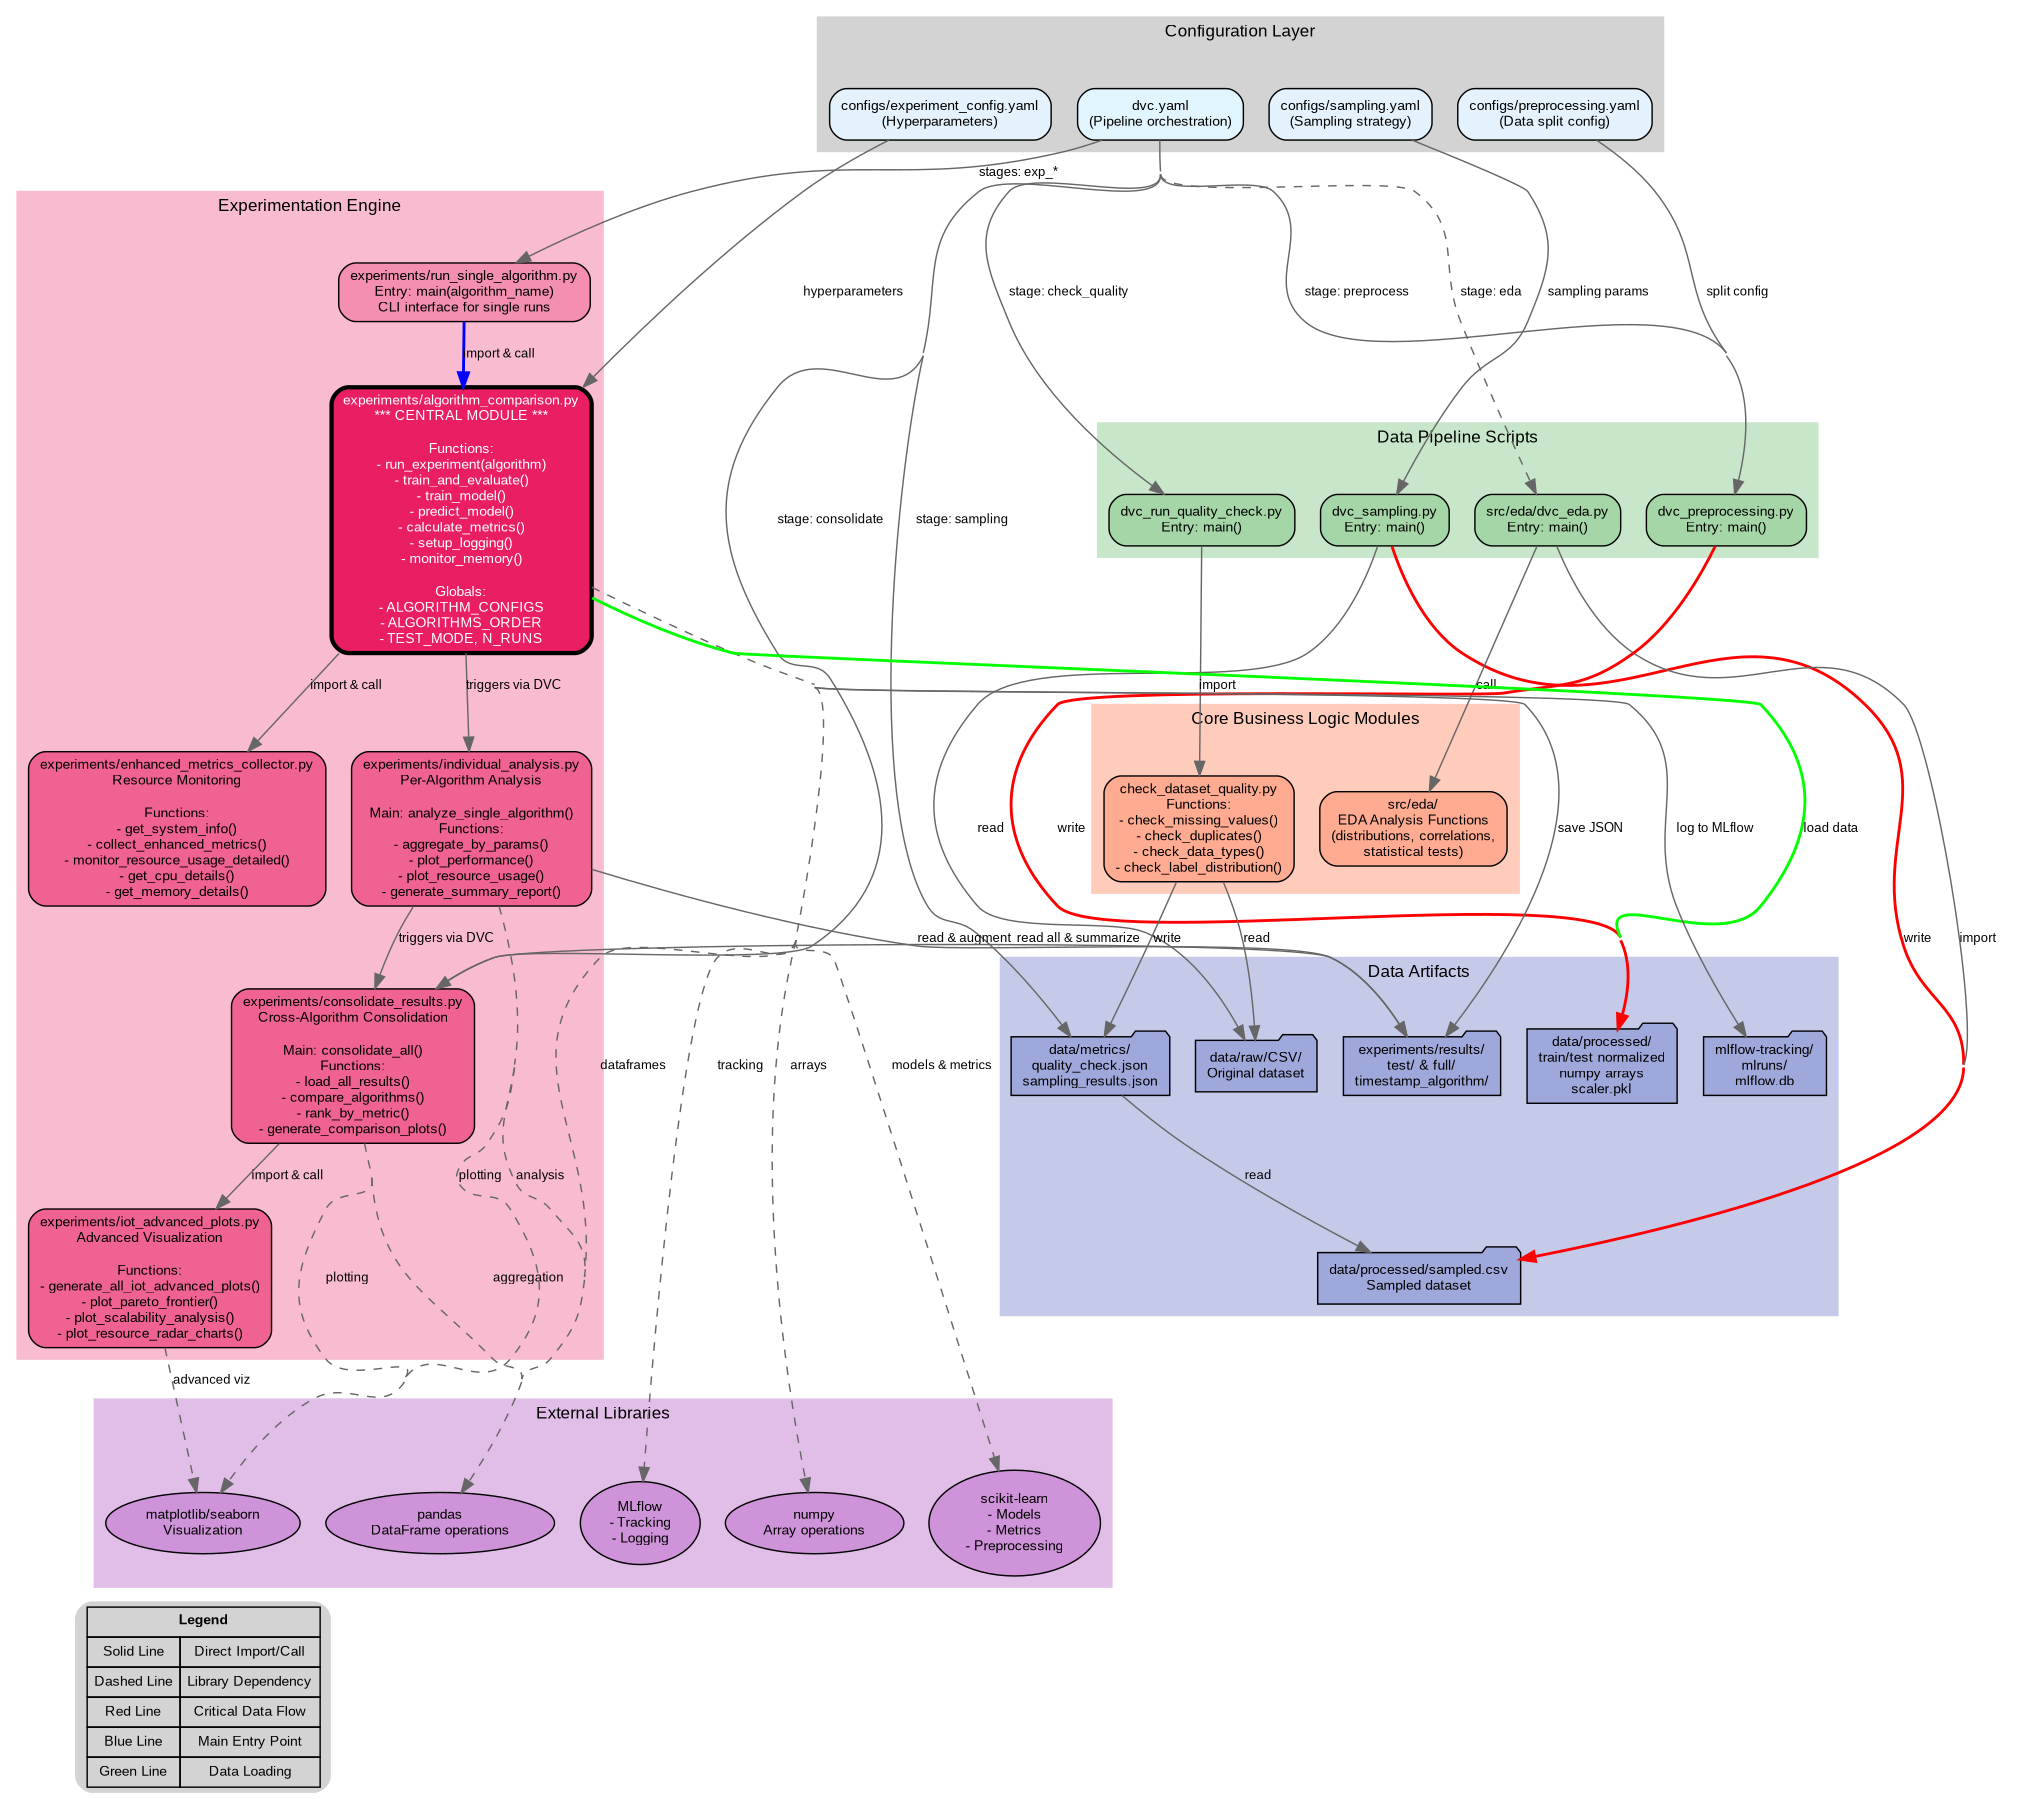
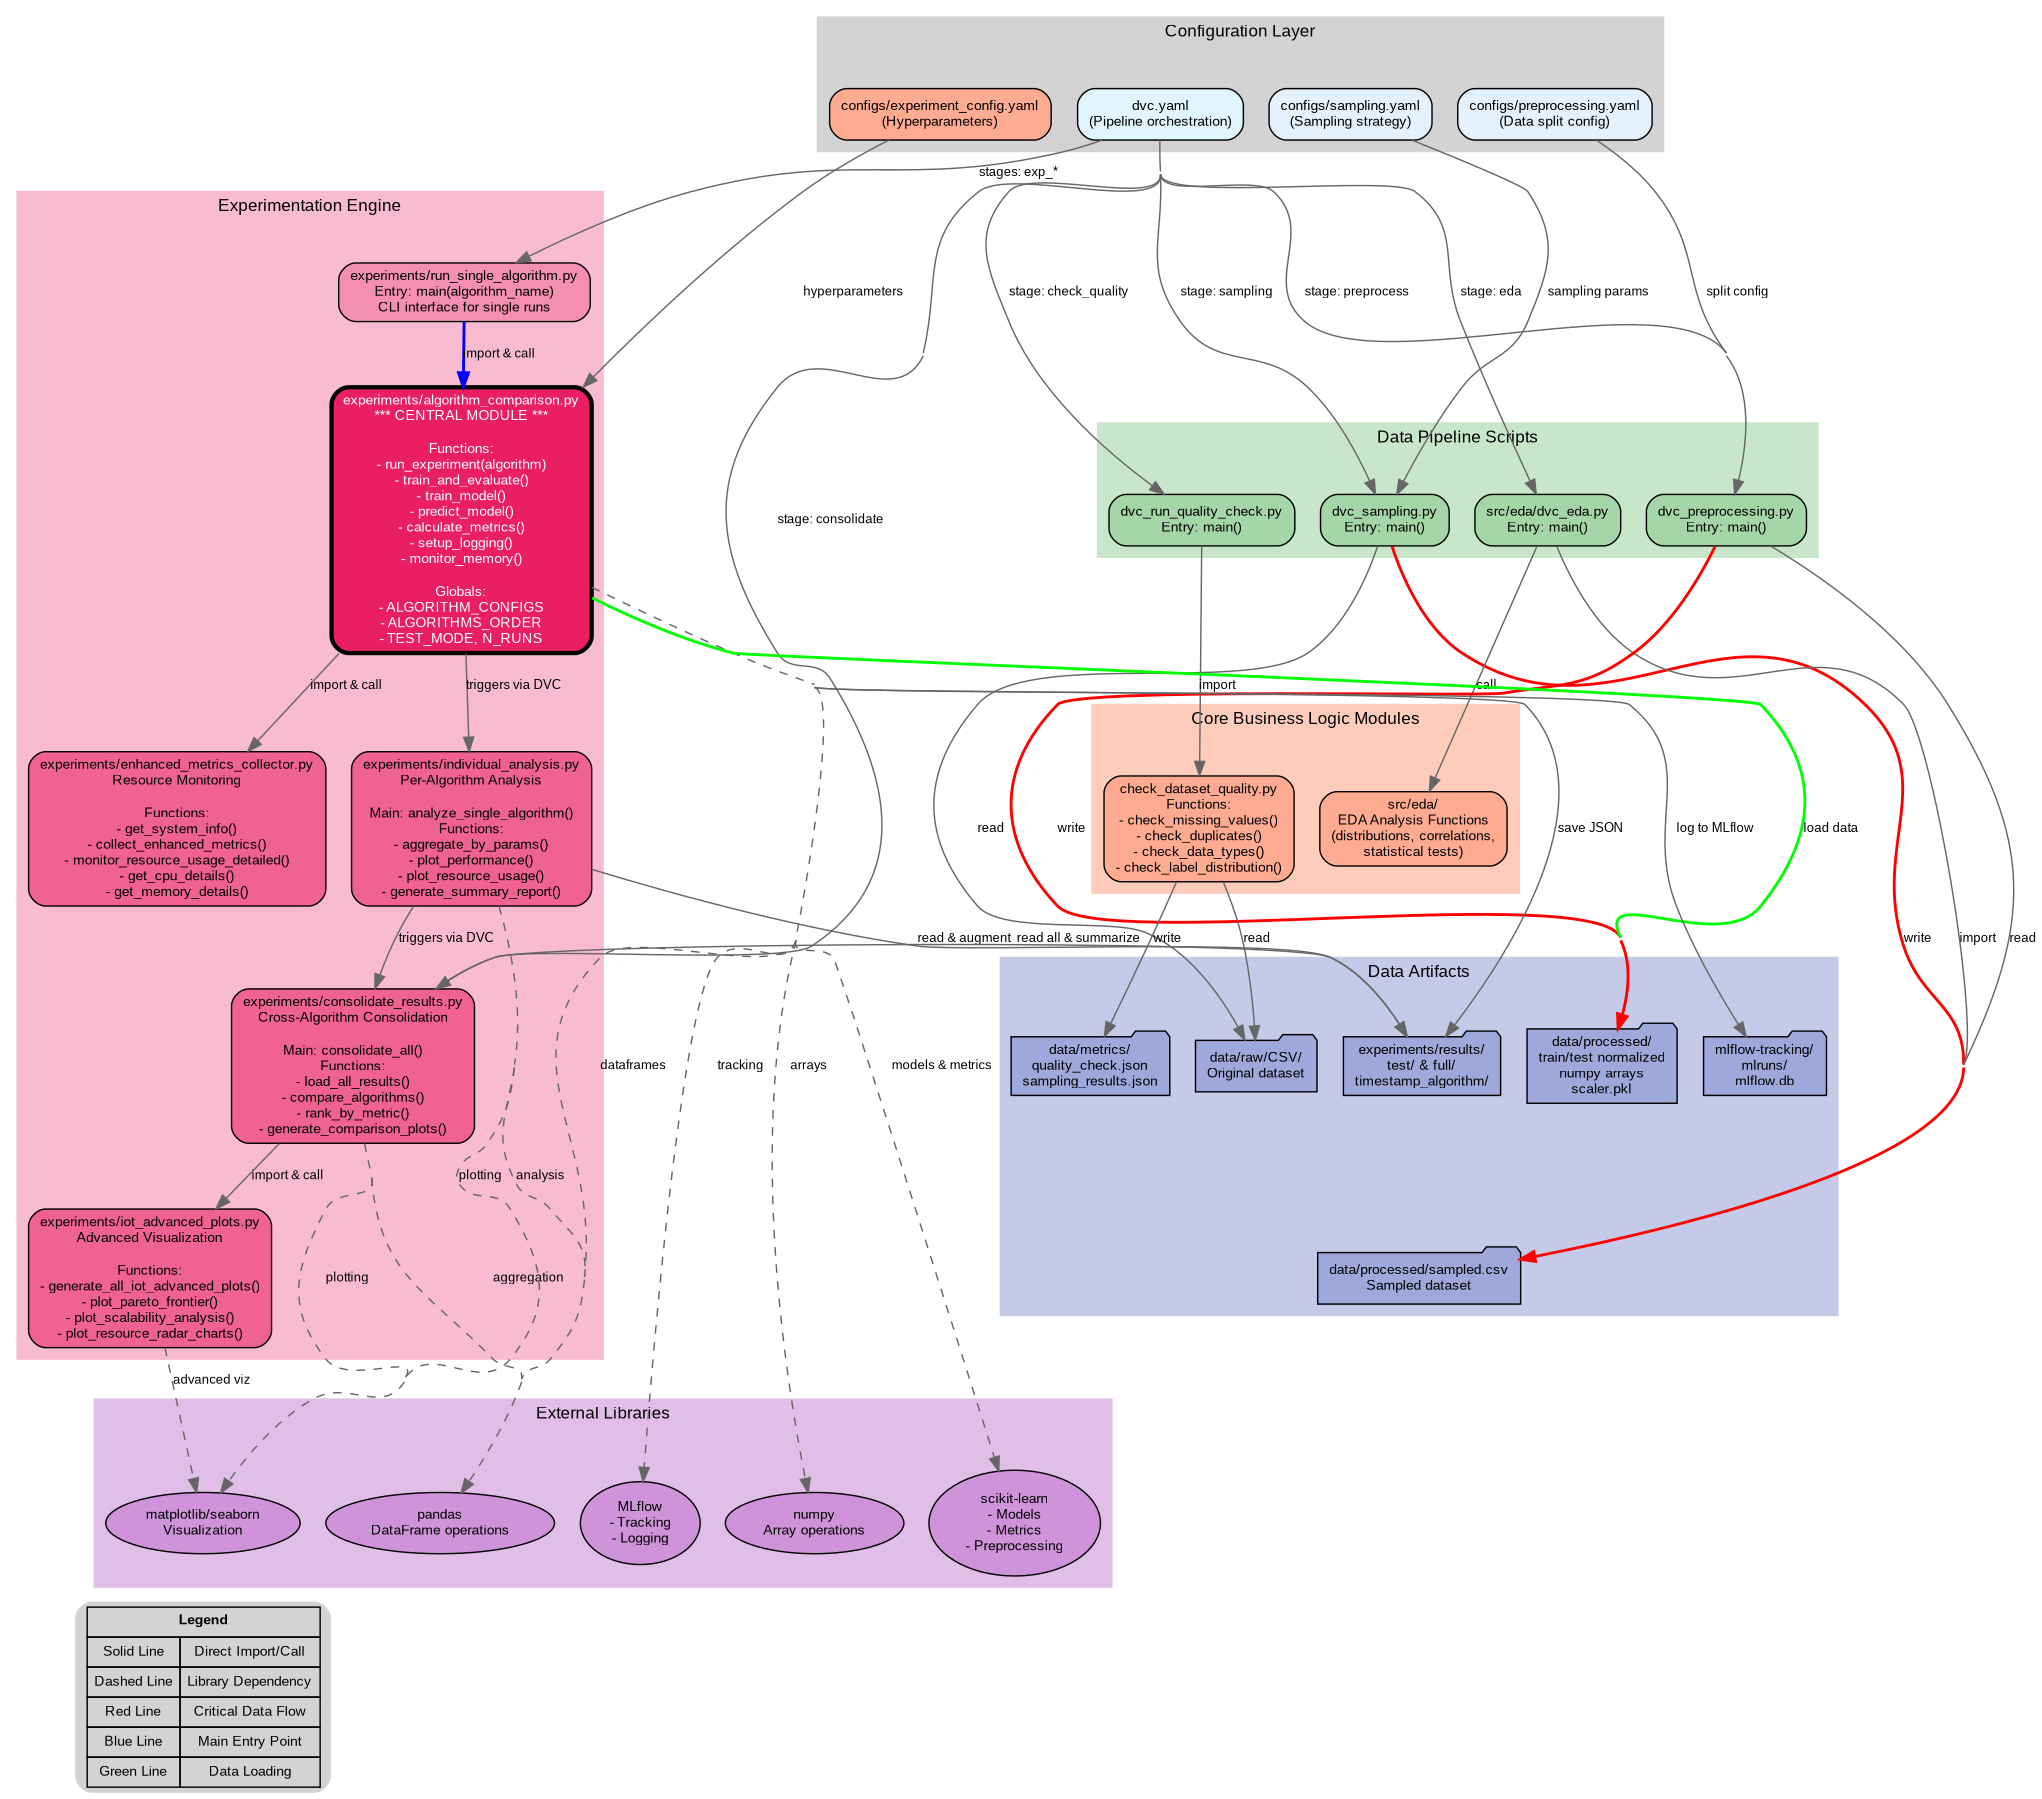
(940, 114) -> (940, 114)
(1435, 212) -> (1435, 212)
(892, 724) -> (1223, 353)
(1236, 1177) -> (1982, 767)
